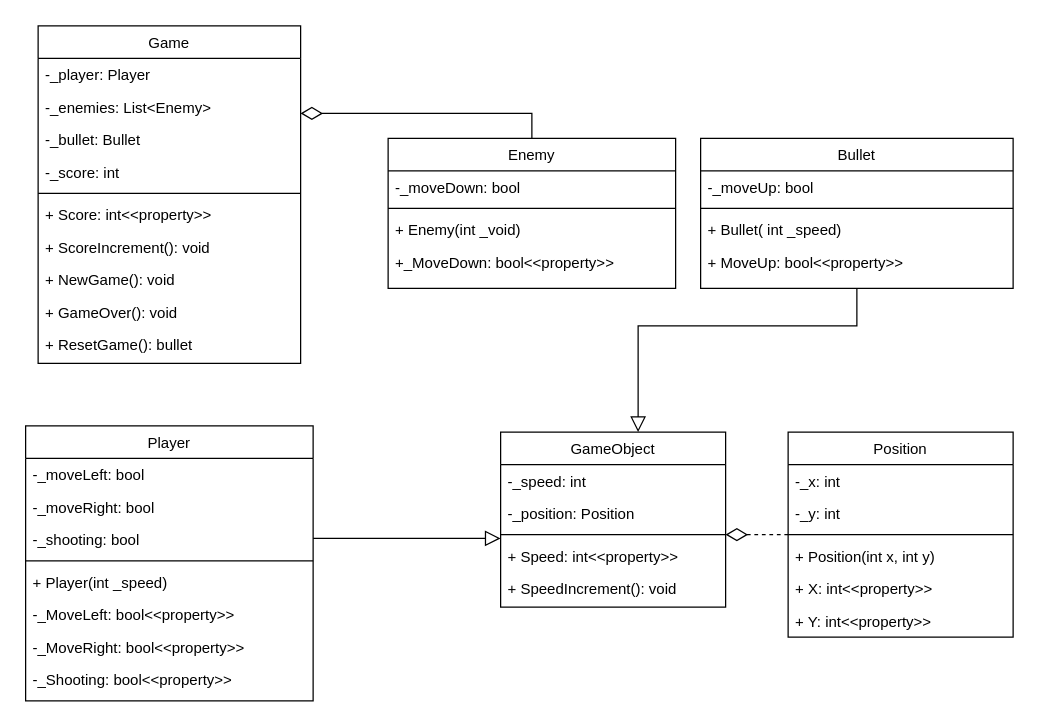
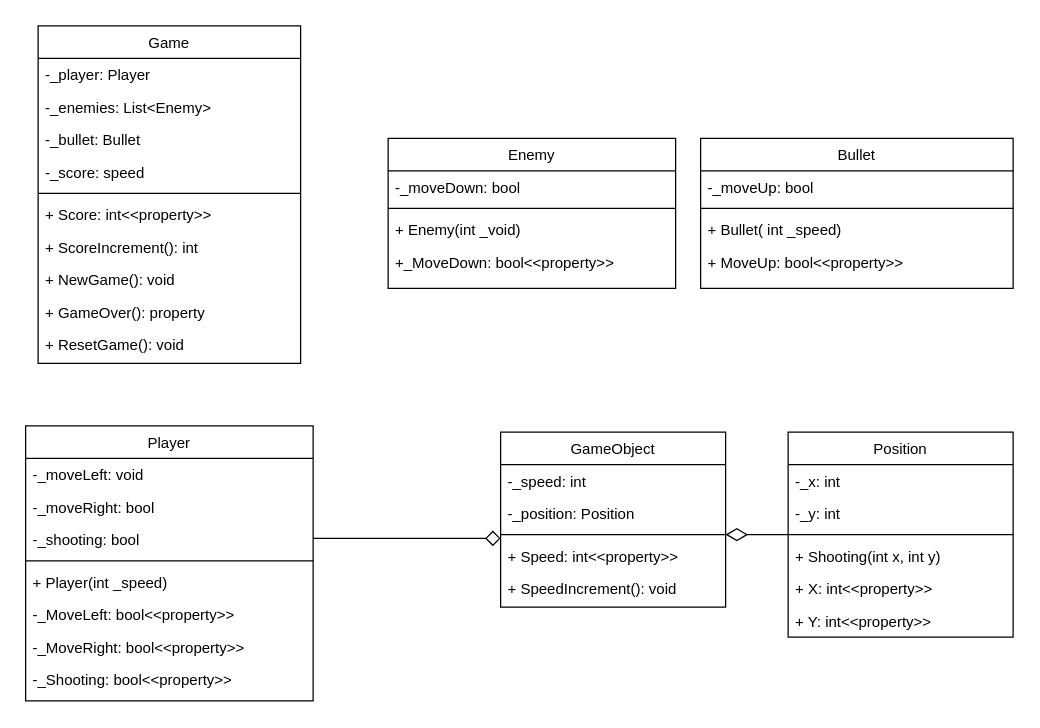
(440, 113) -> none
(90, 173) -> (100, 173)
(138, 248) -> (134, 248)
(113, 313) -> (132, 313)
(719, 326) -> none
(123, 345) -> (117, 345)
(94, 475) -> (94, 475)
(767, 534) -> (767, 534)
(484, 538) -> (484, 538)
(878, 556) -> (880, 556)
